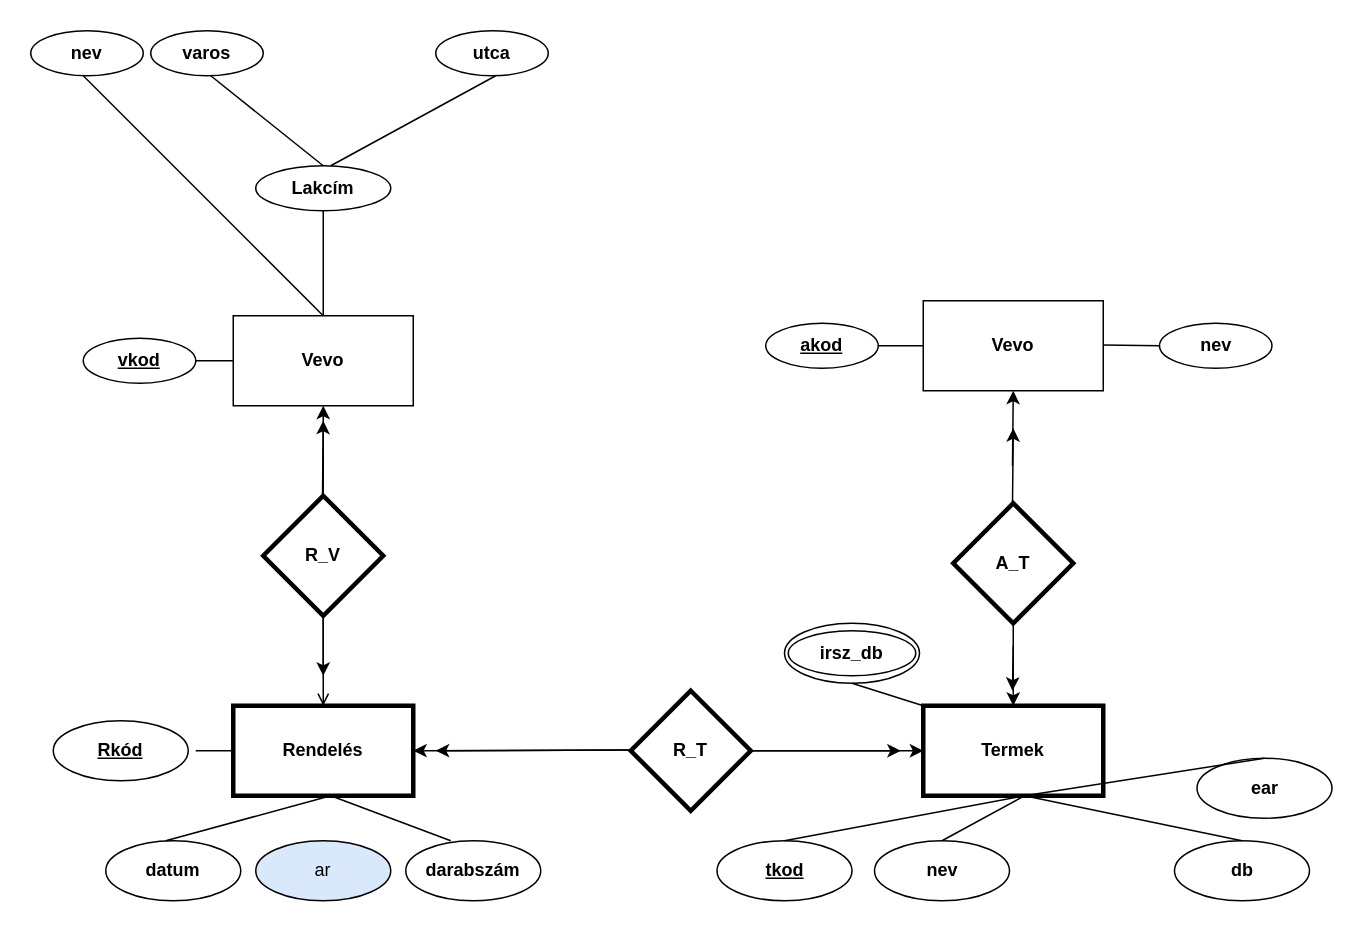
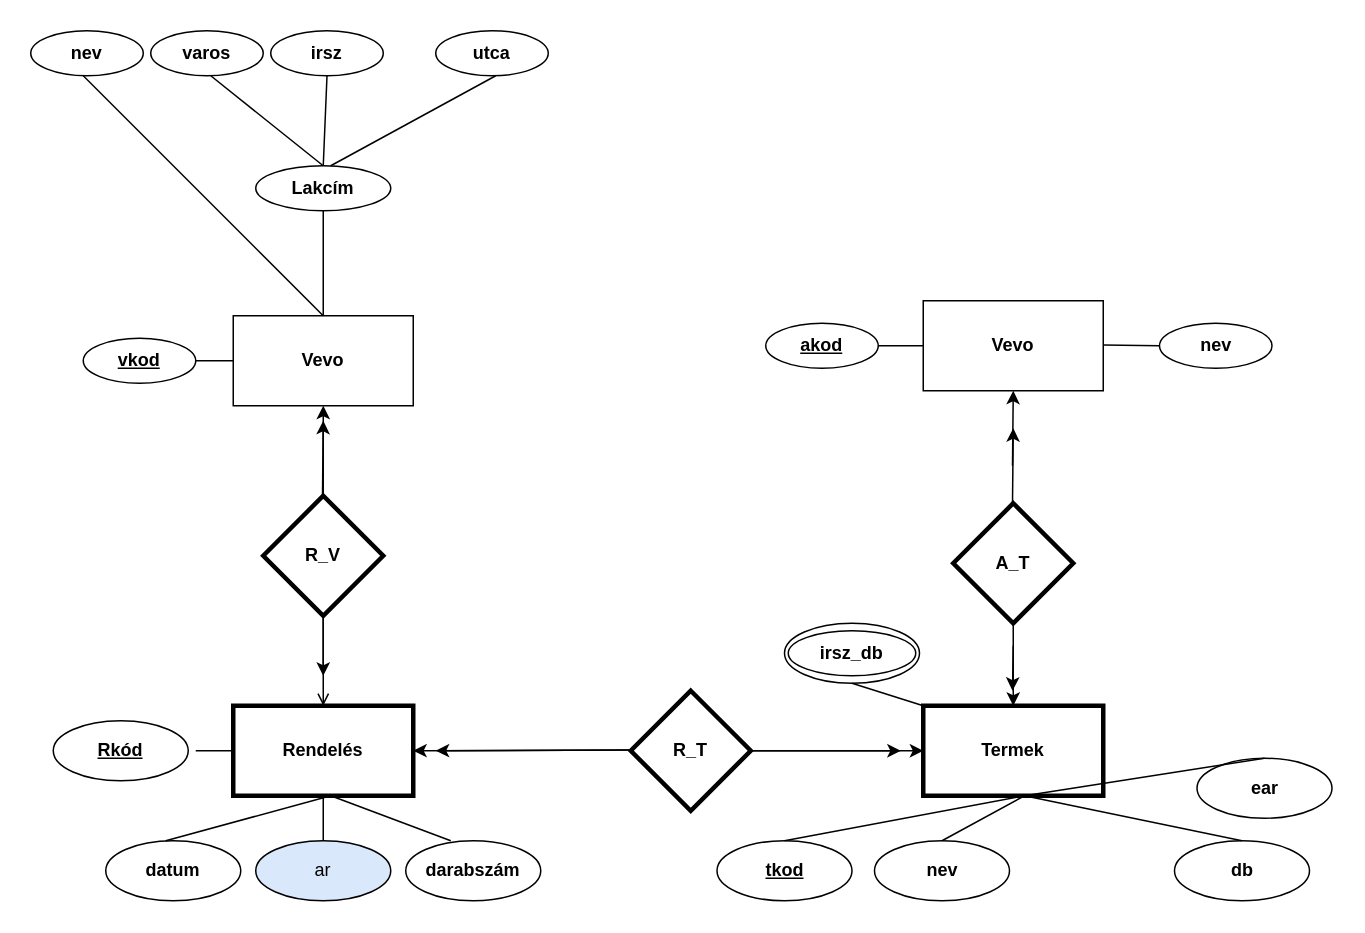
none -> (327, 53)
none -> (325, 121)
none -> (323, 821)
